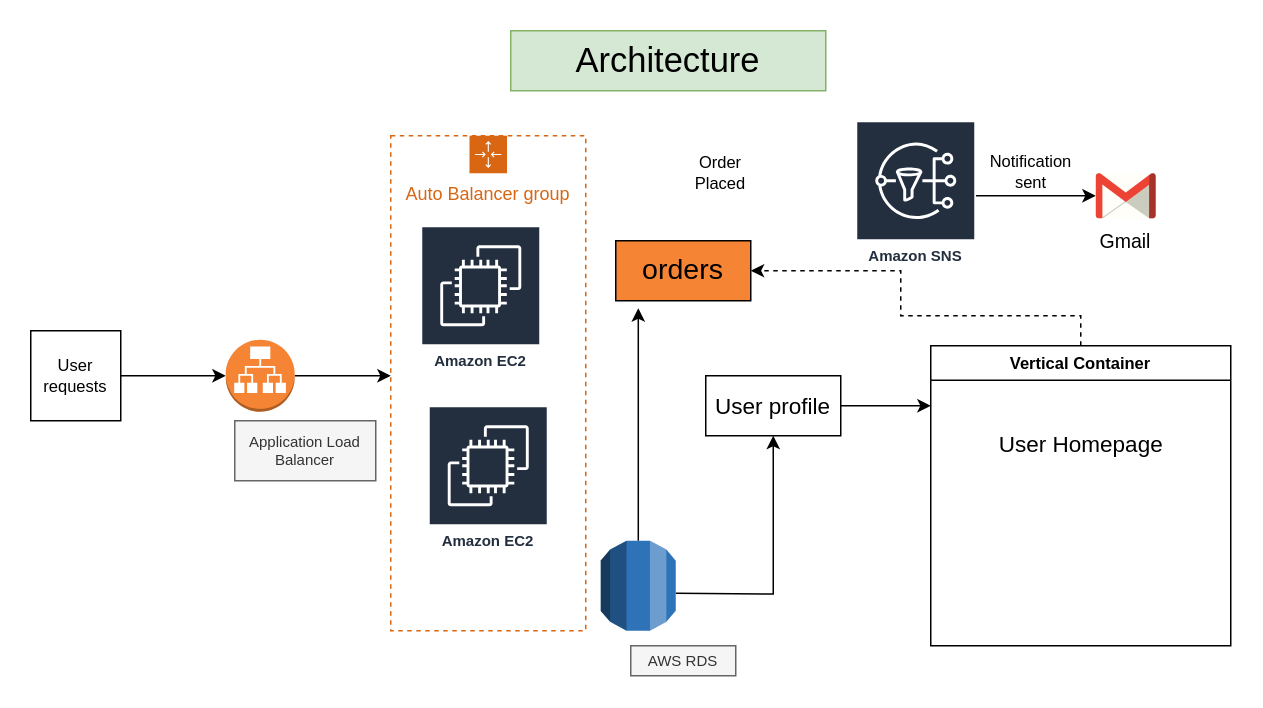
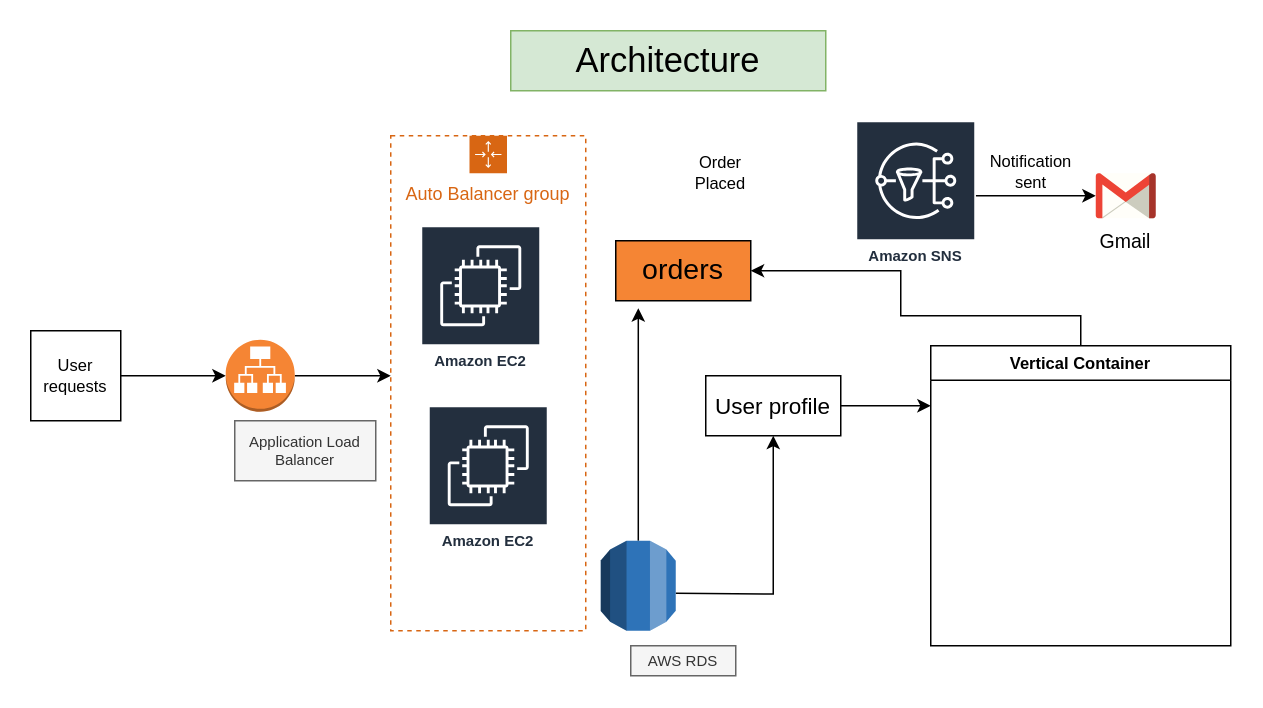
(912, 316) -> (912, 316)
(1081, 443) -> none
